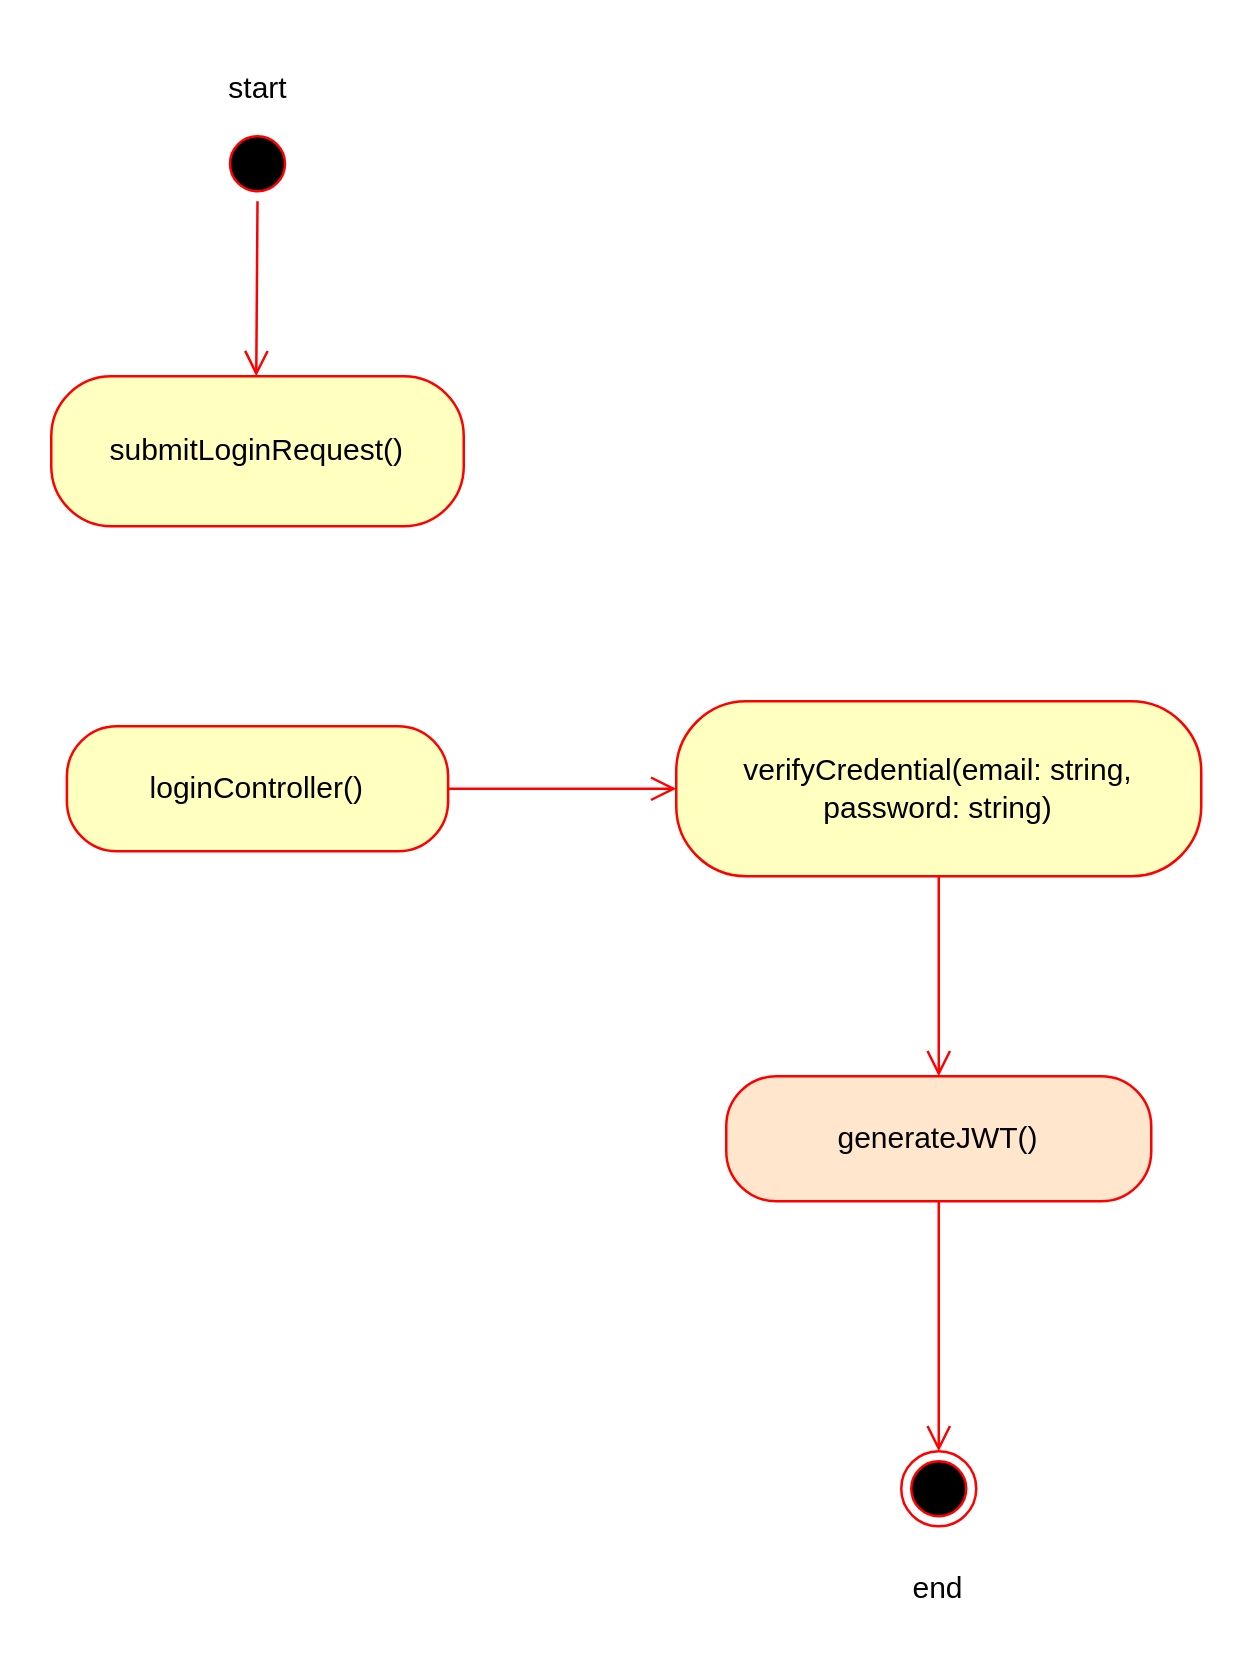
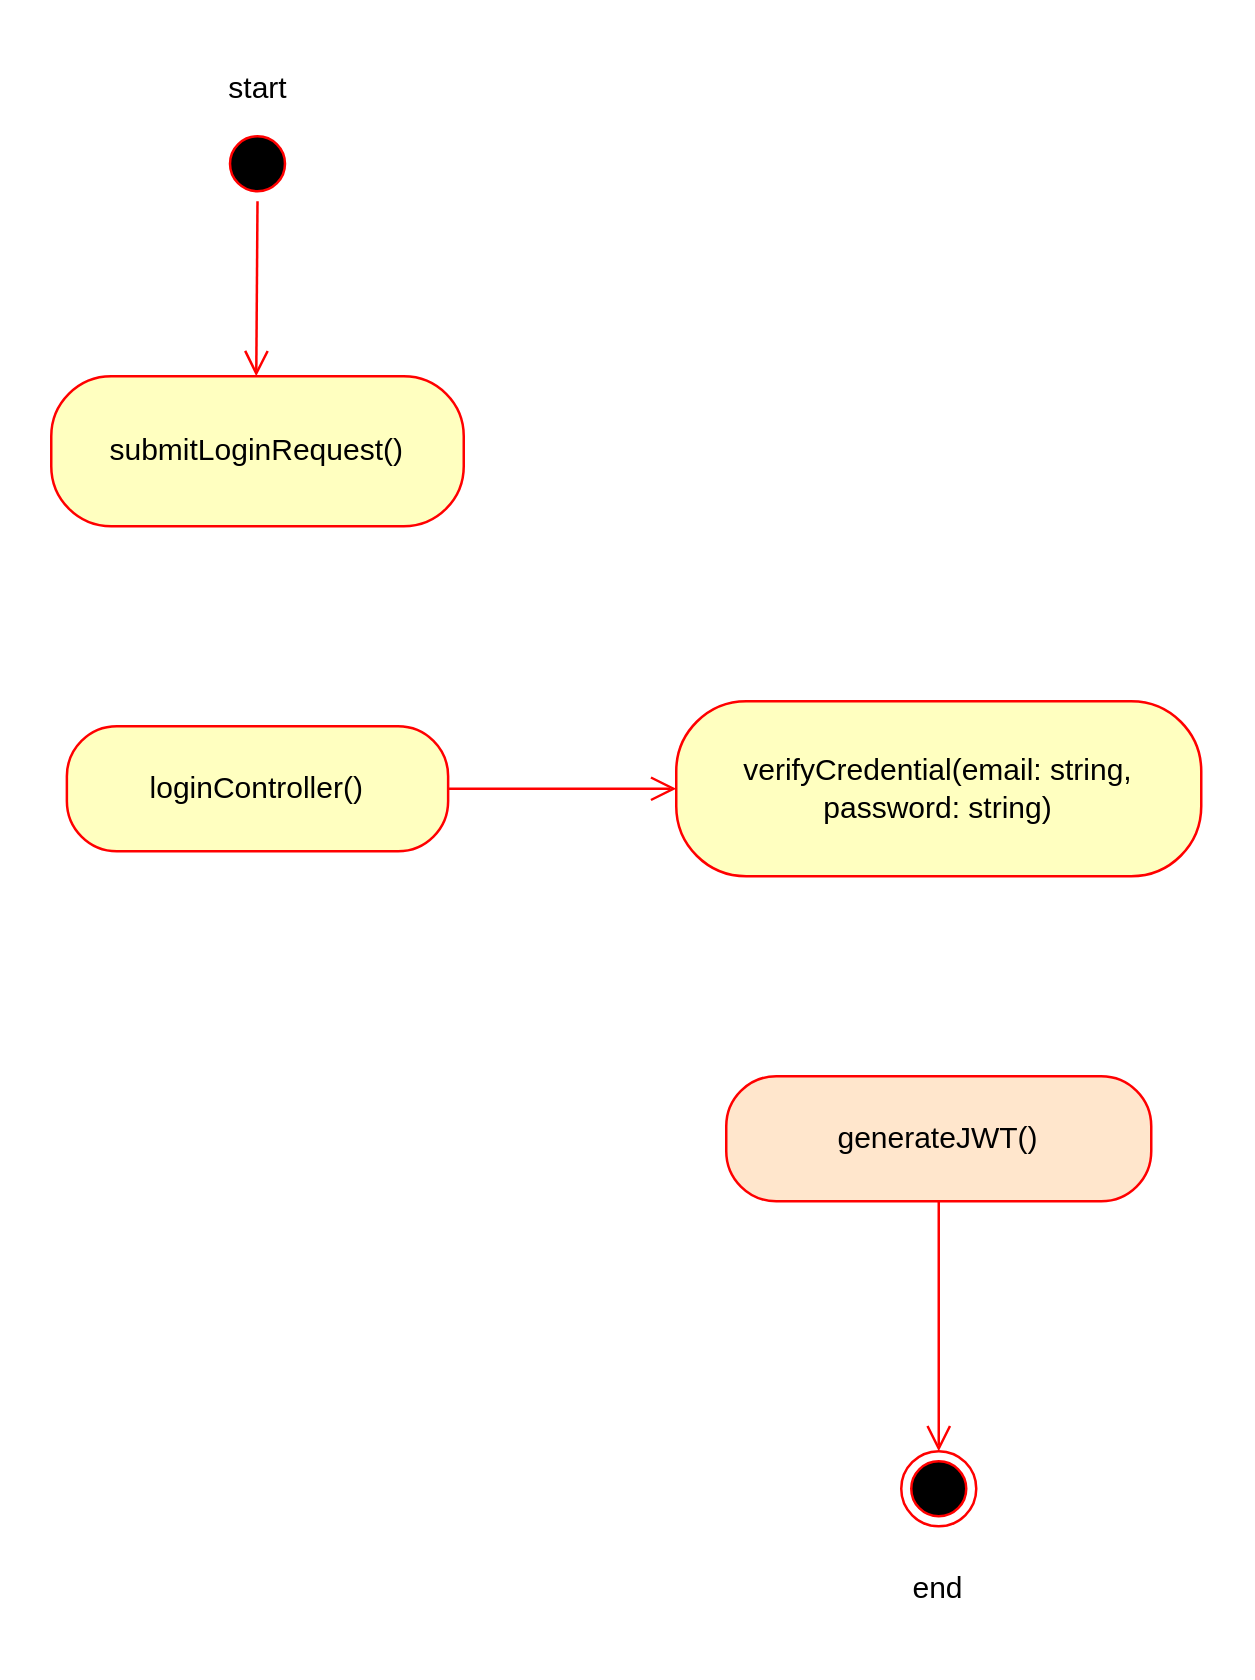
(939, 973) -> none
